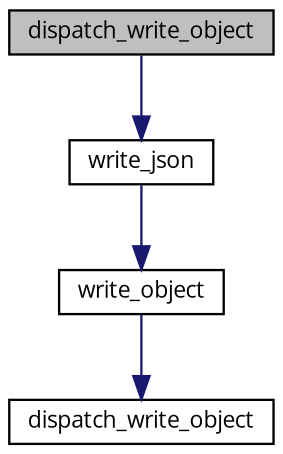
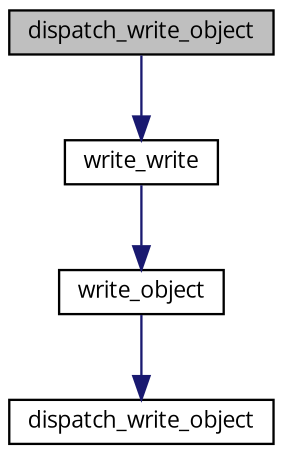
(141, 162) -> (141, 162)
